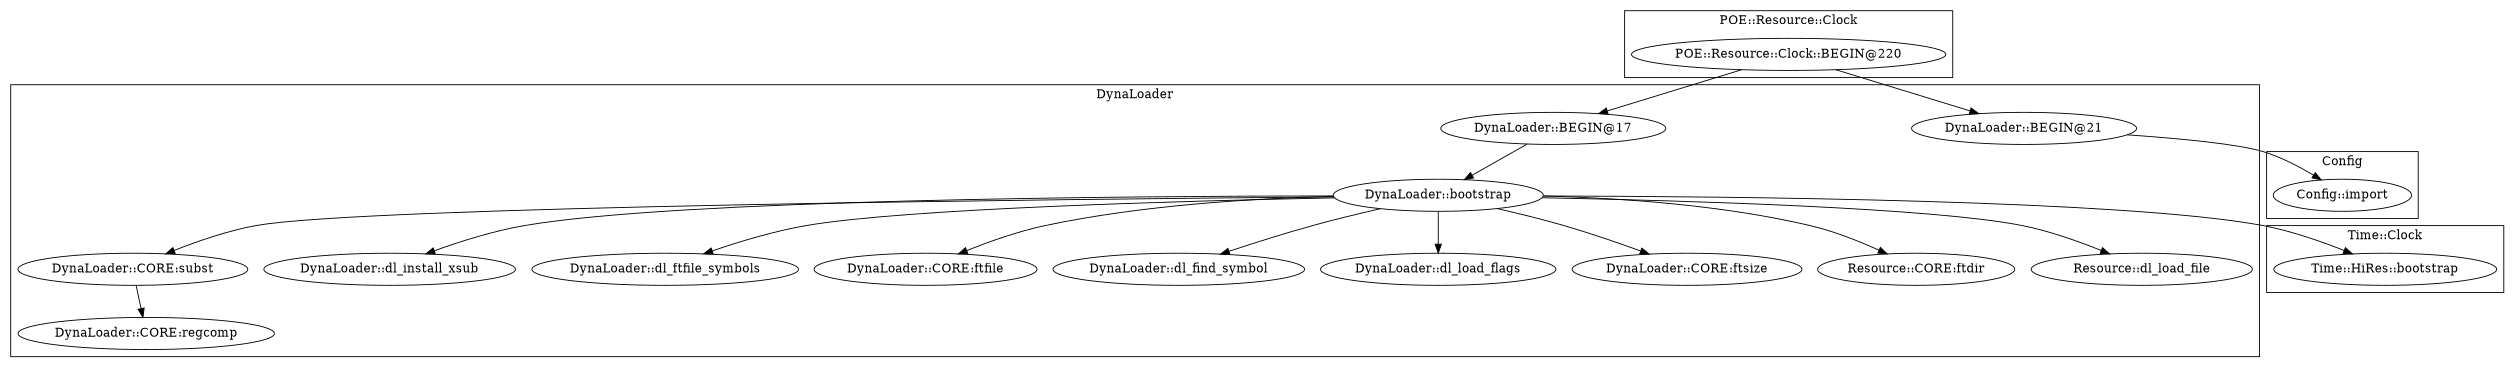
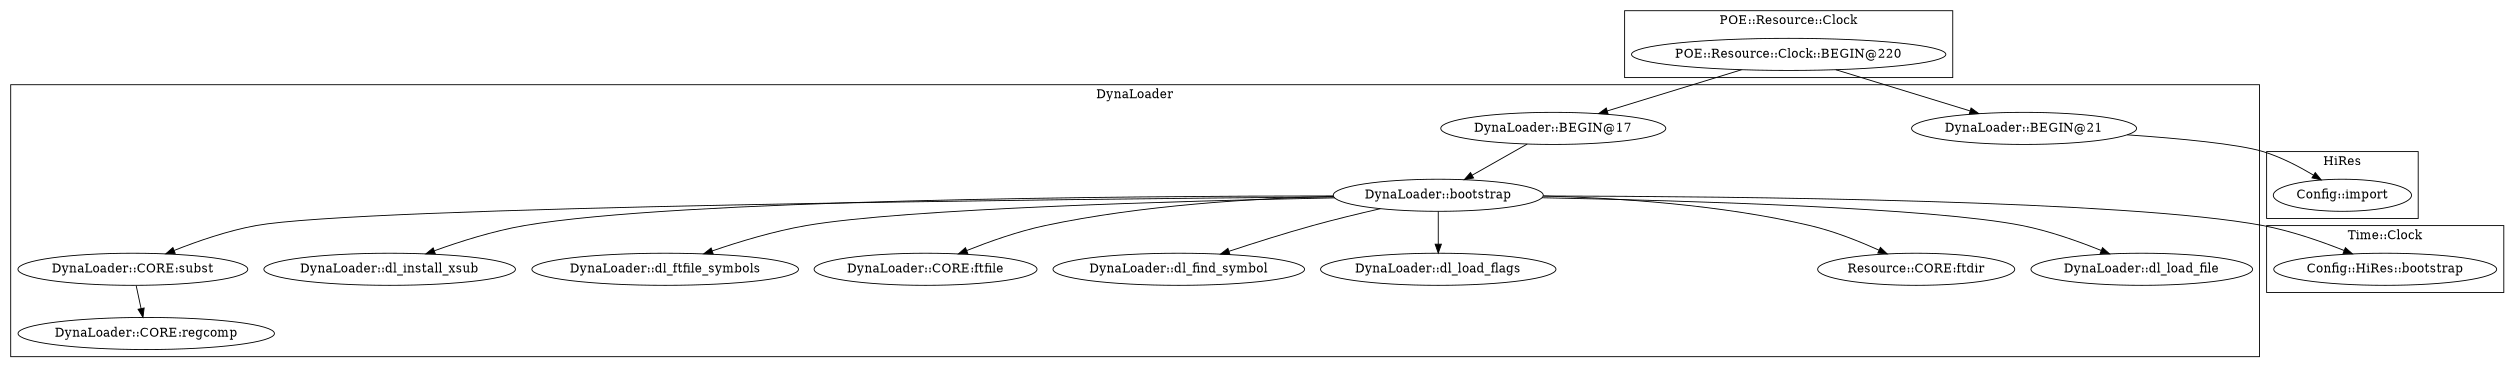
(2342, 162) -> (2342, 162)
(1687, 269) -> none
(2142, 269) -> (2142, 269)
(2385, 269) -> (2385, 269)
